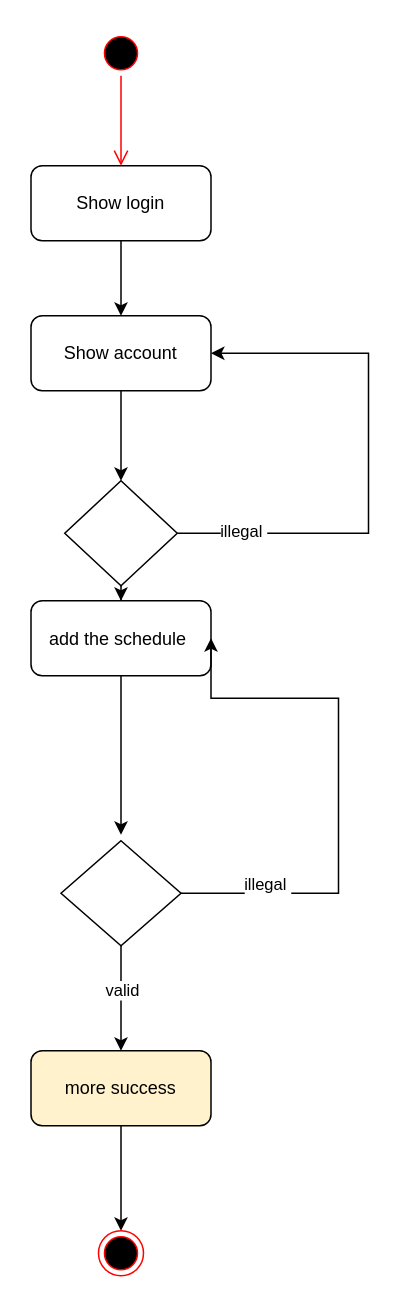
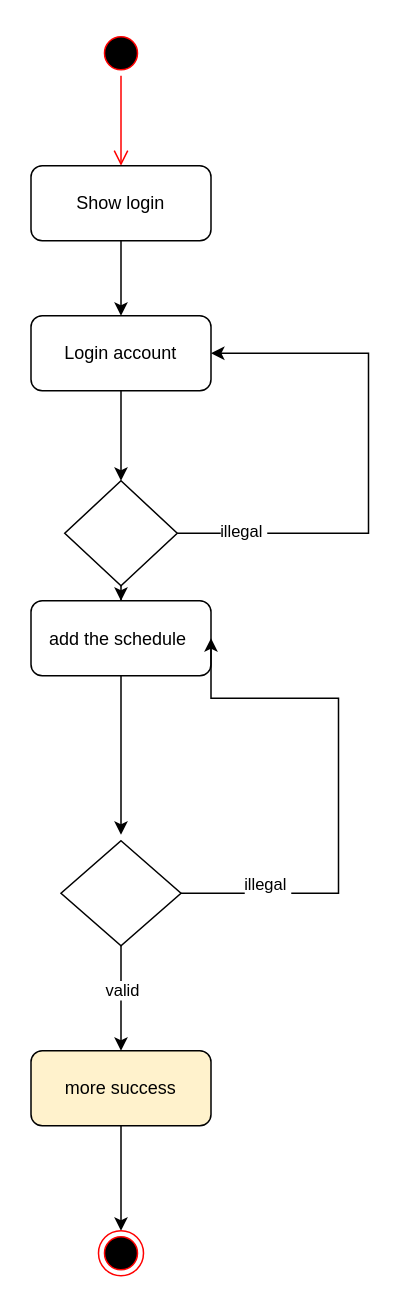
(121, 353) -> (121, 353)
